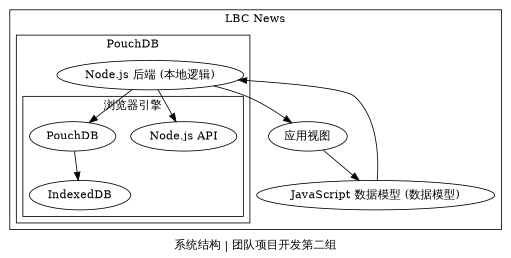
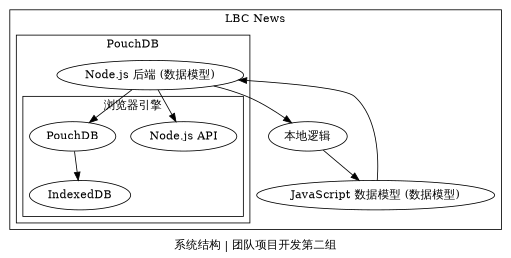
(150, 75) -> (150, 75)
(308, 136) -> (308, 136)
